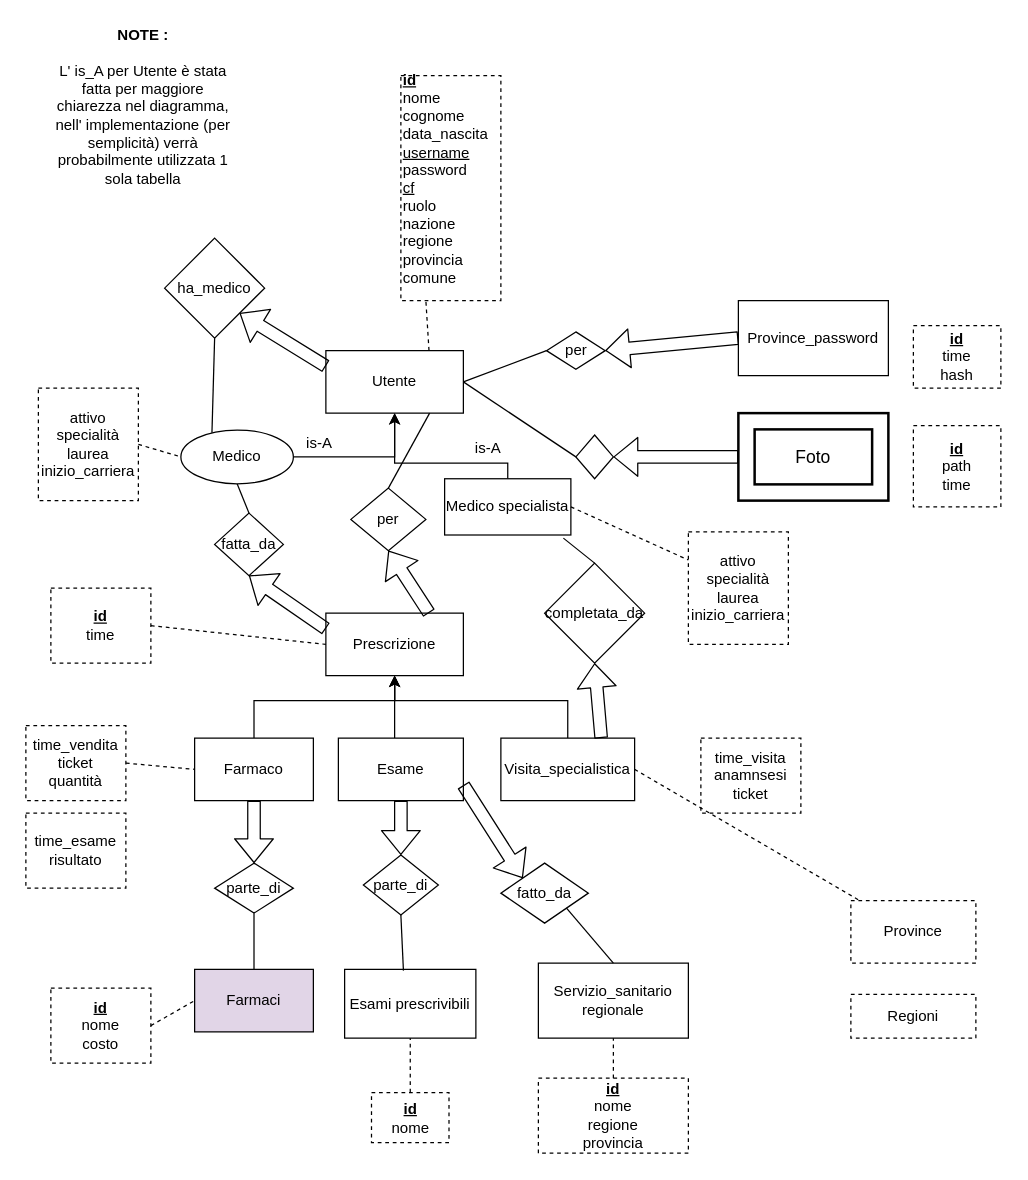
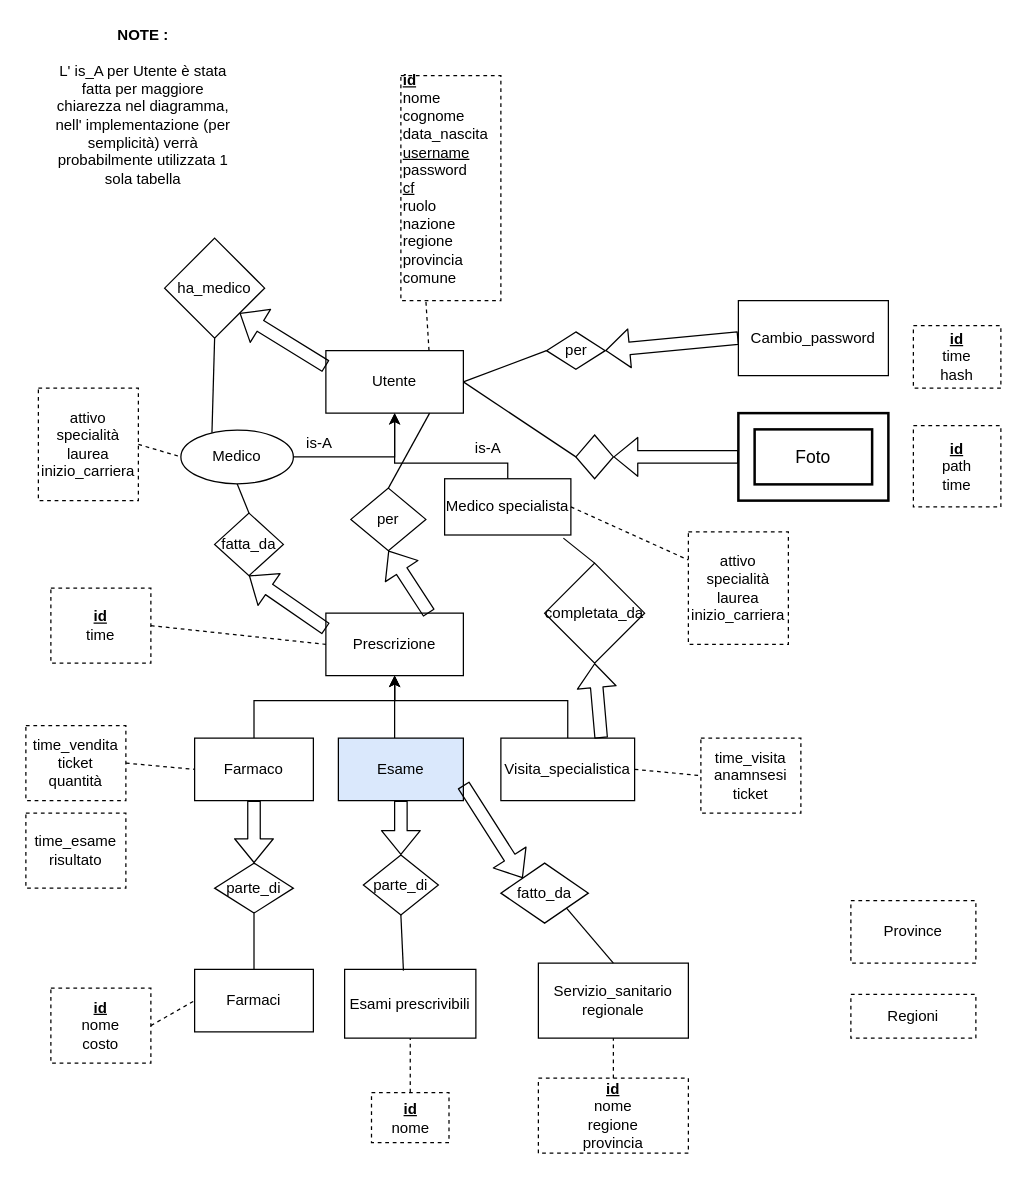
(813, 338) -> (813, 338)
(401, 769) -> (401, 769)
(746, 834) -> (666, 772)
(254, 1001) -> (254, 1001)
